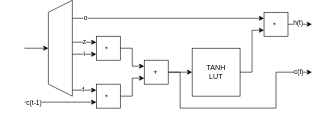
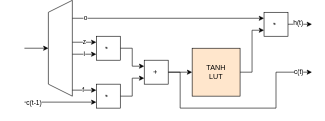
(216, 72) -> (216, 72)
